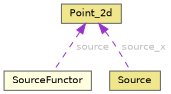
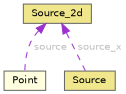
(91, 14) -> (57, 14)
(48, 81) -> (25, 81)
